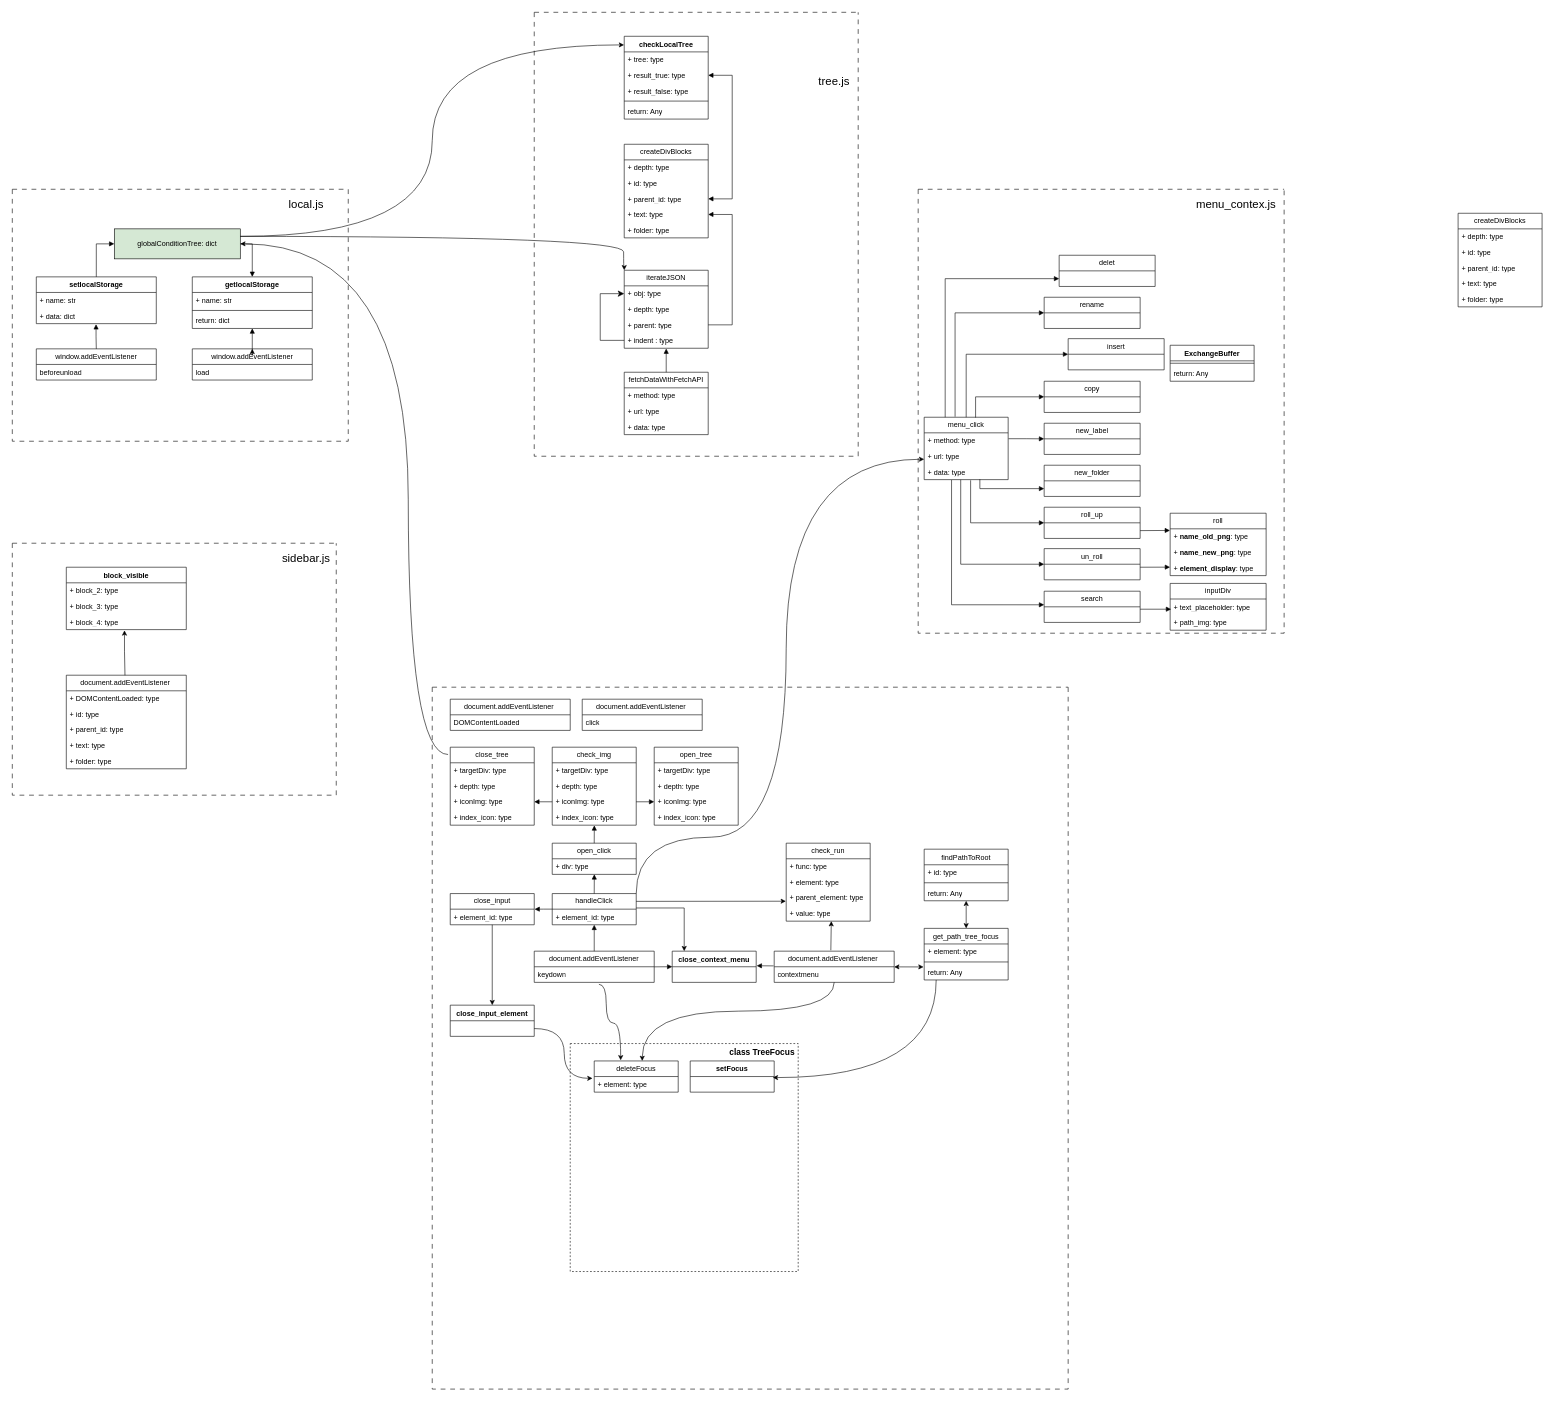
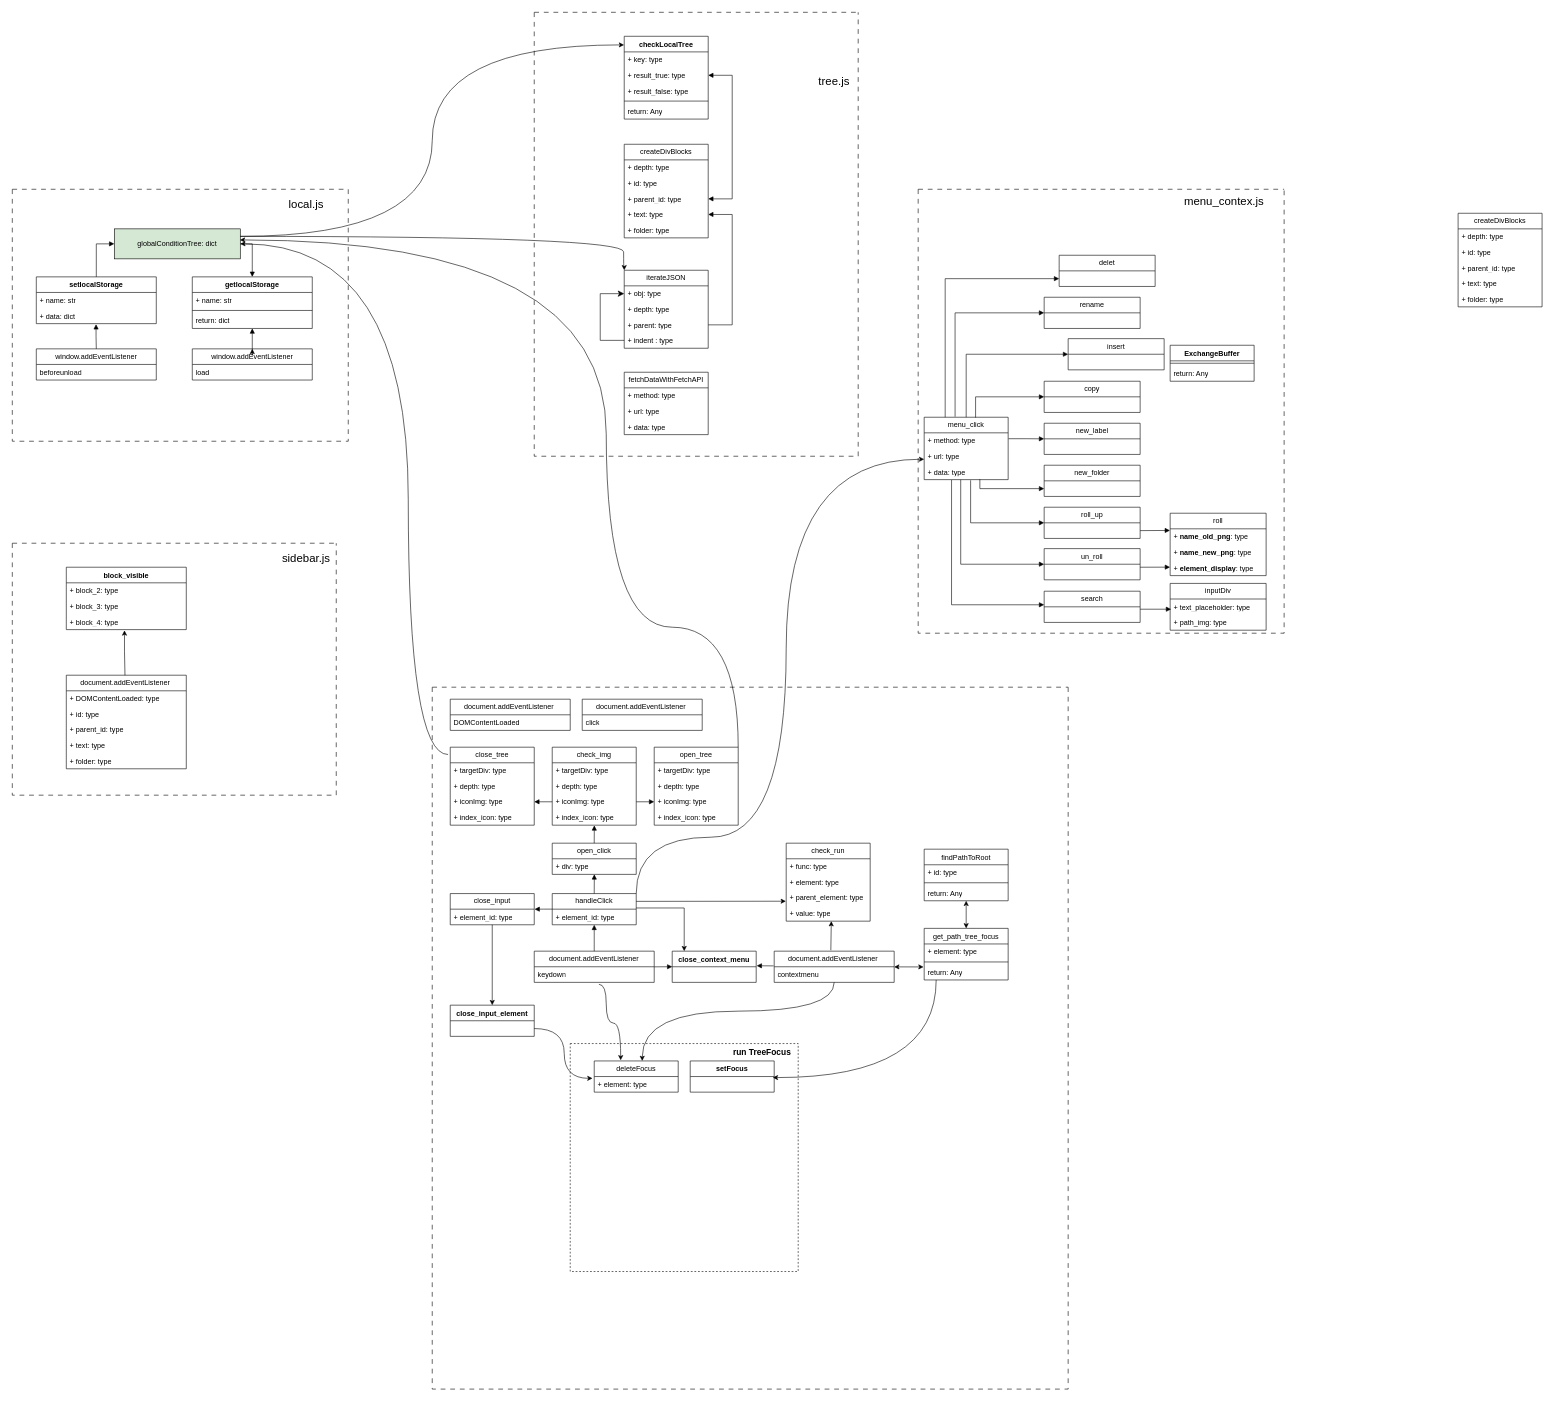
(649, 60) -> (647, 60)
(1236, 204) -> (1224, 201)
none -> (440, 261)
(666, 355) -> none
(762, 1052) -> (762, 1052)
